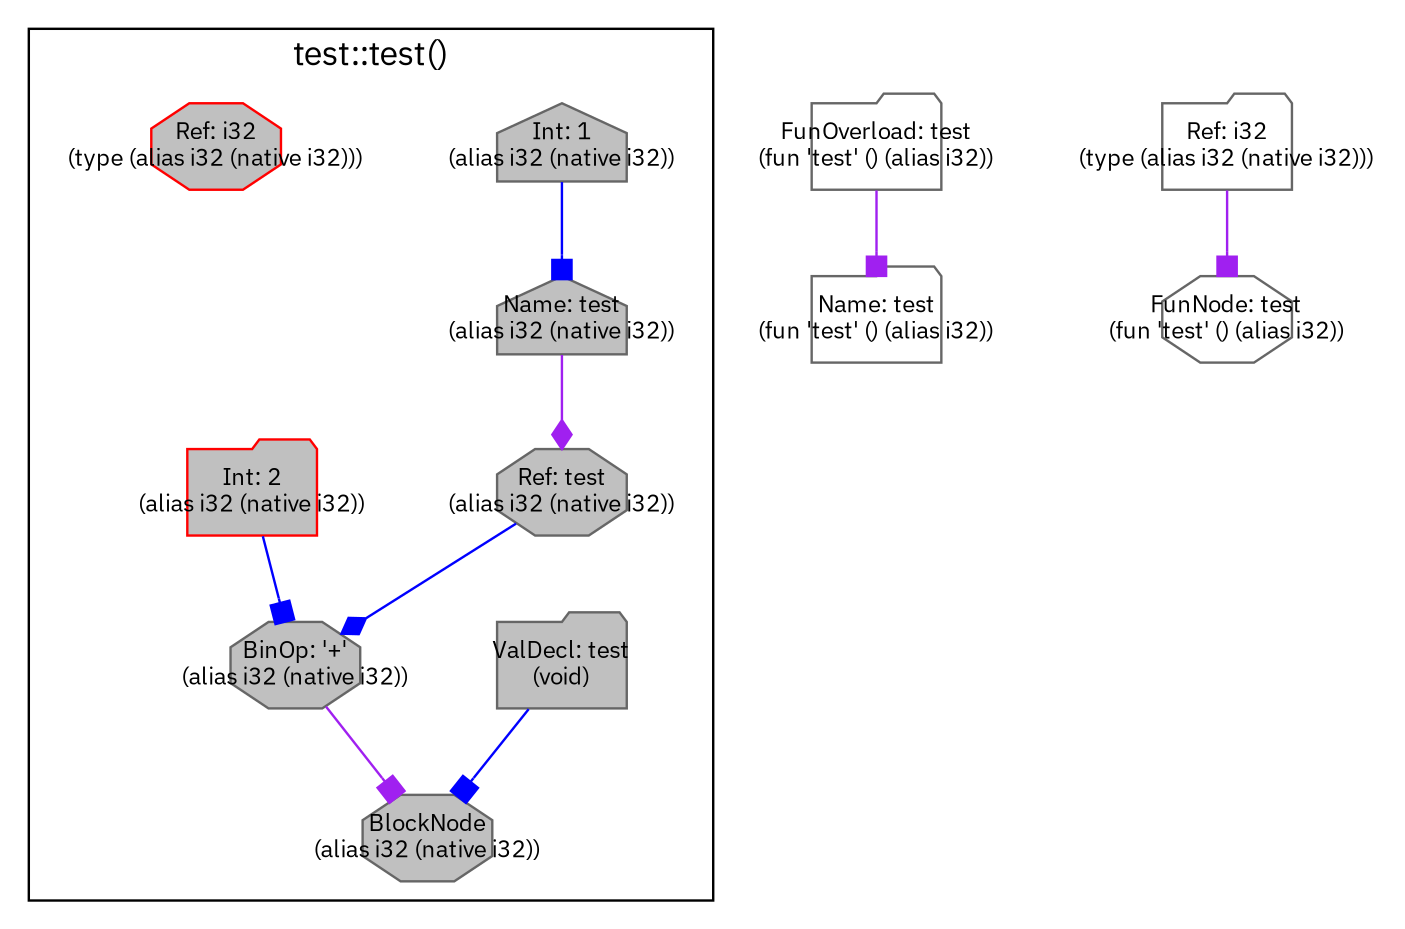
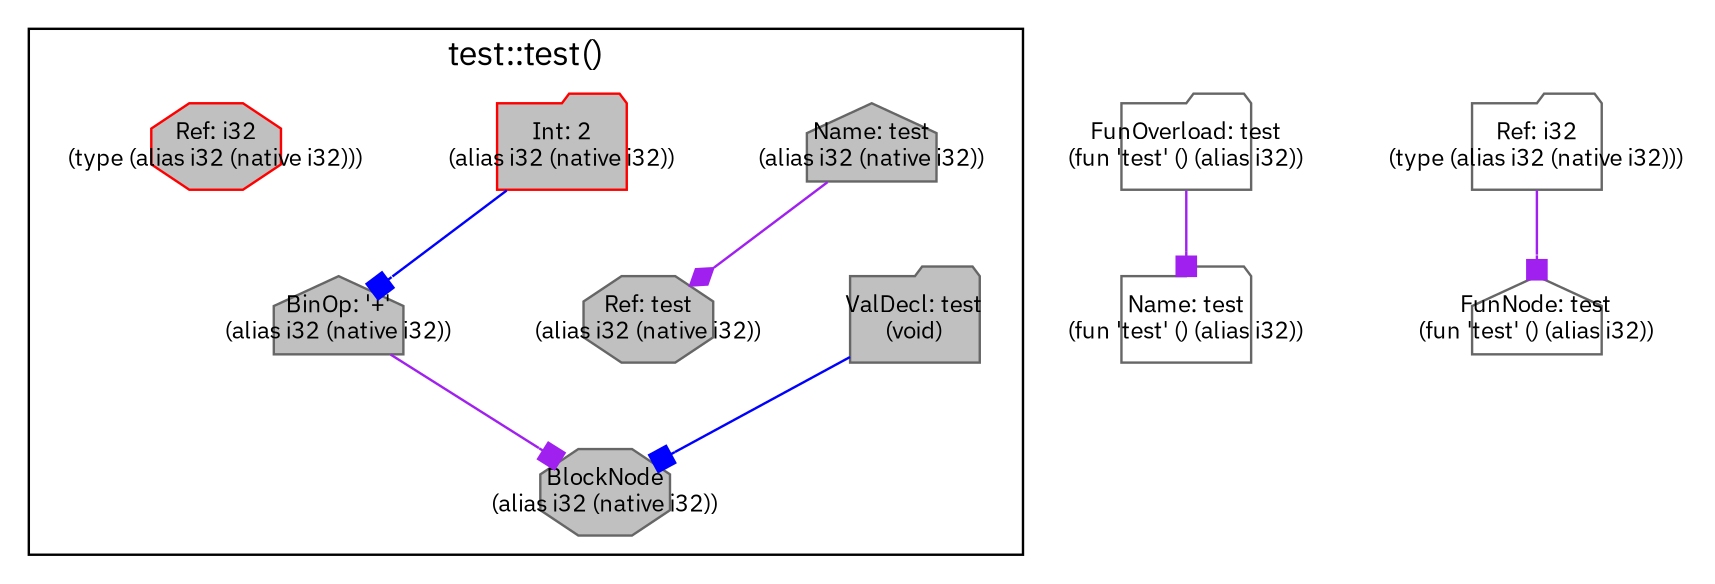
(562, 146) -> none
(1227, 319) -> (1537, 319)
(441, 571) -> none
(295, 665) -> (339, 319)
